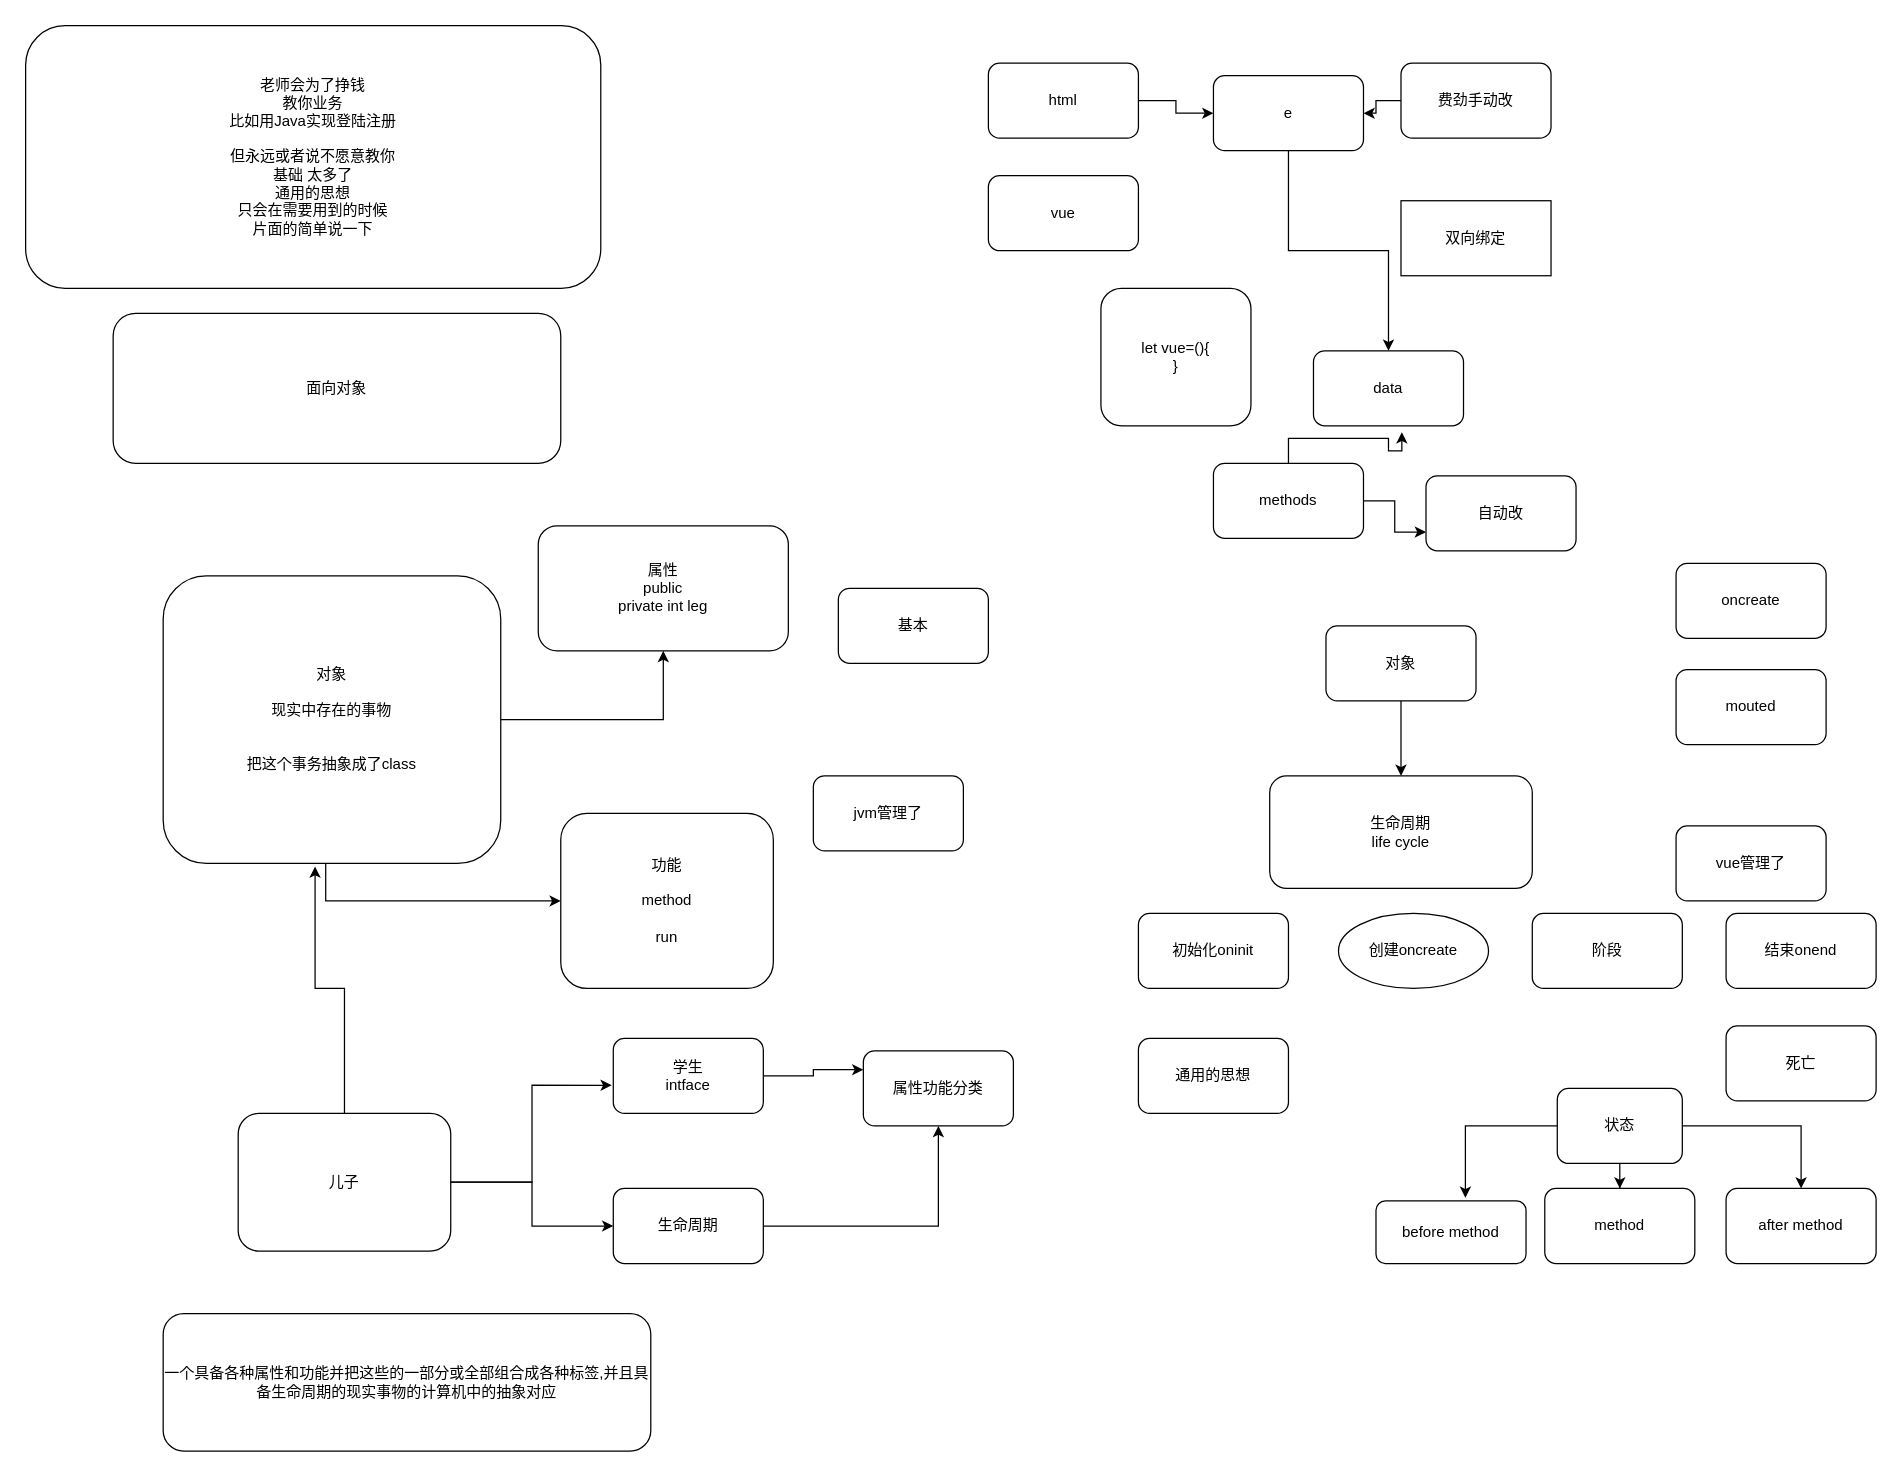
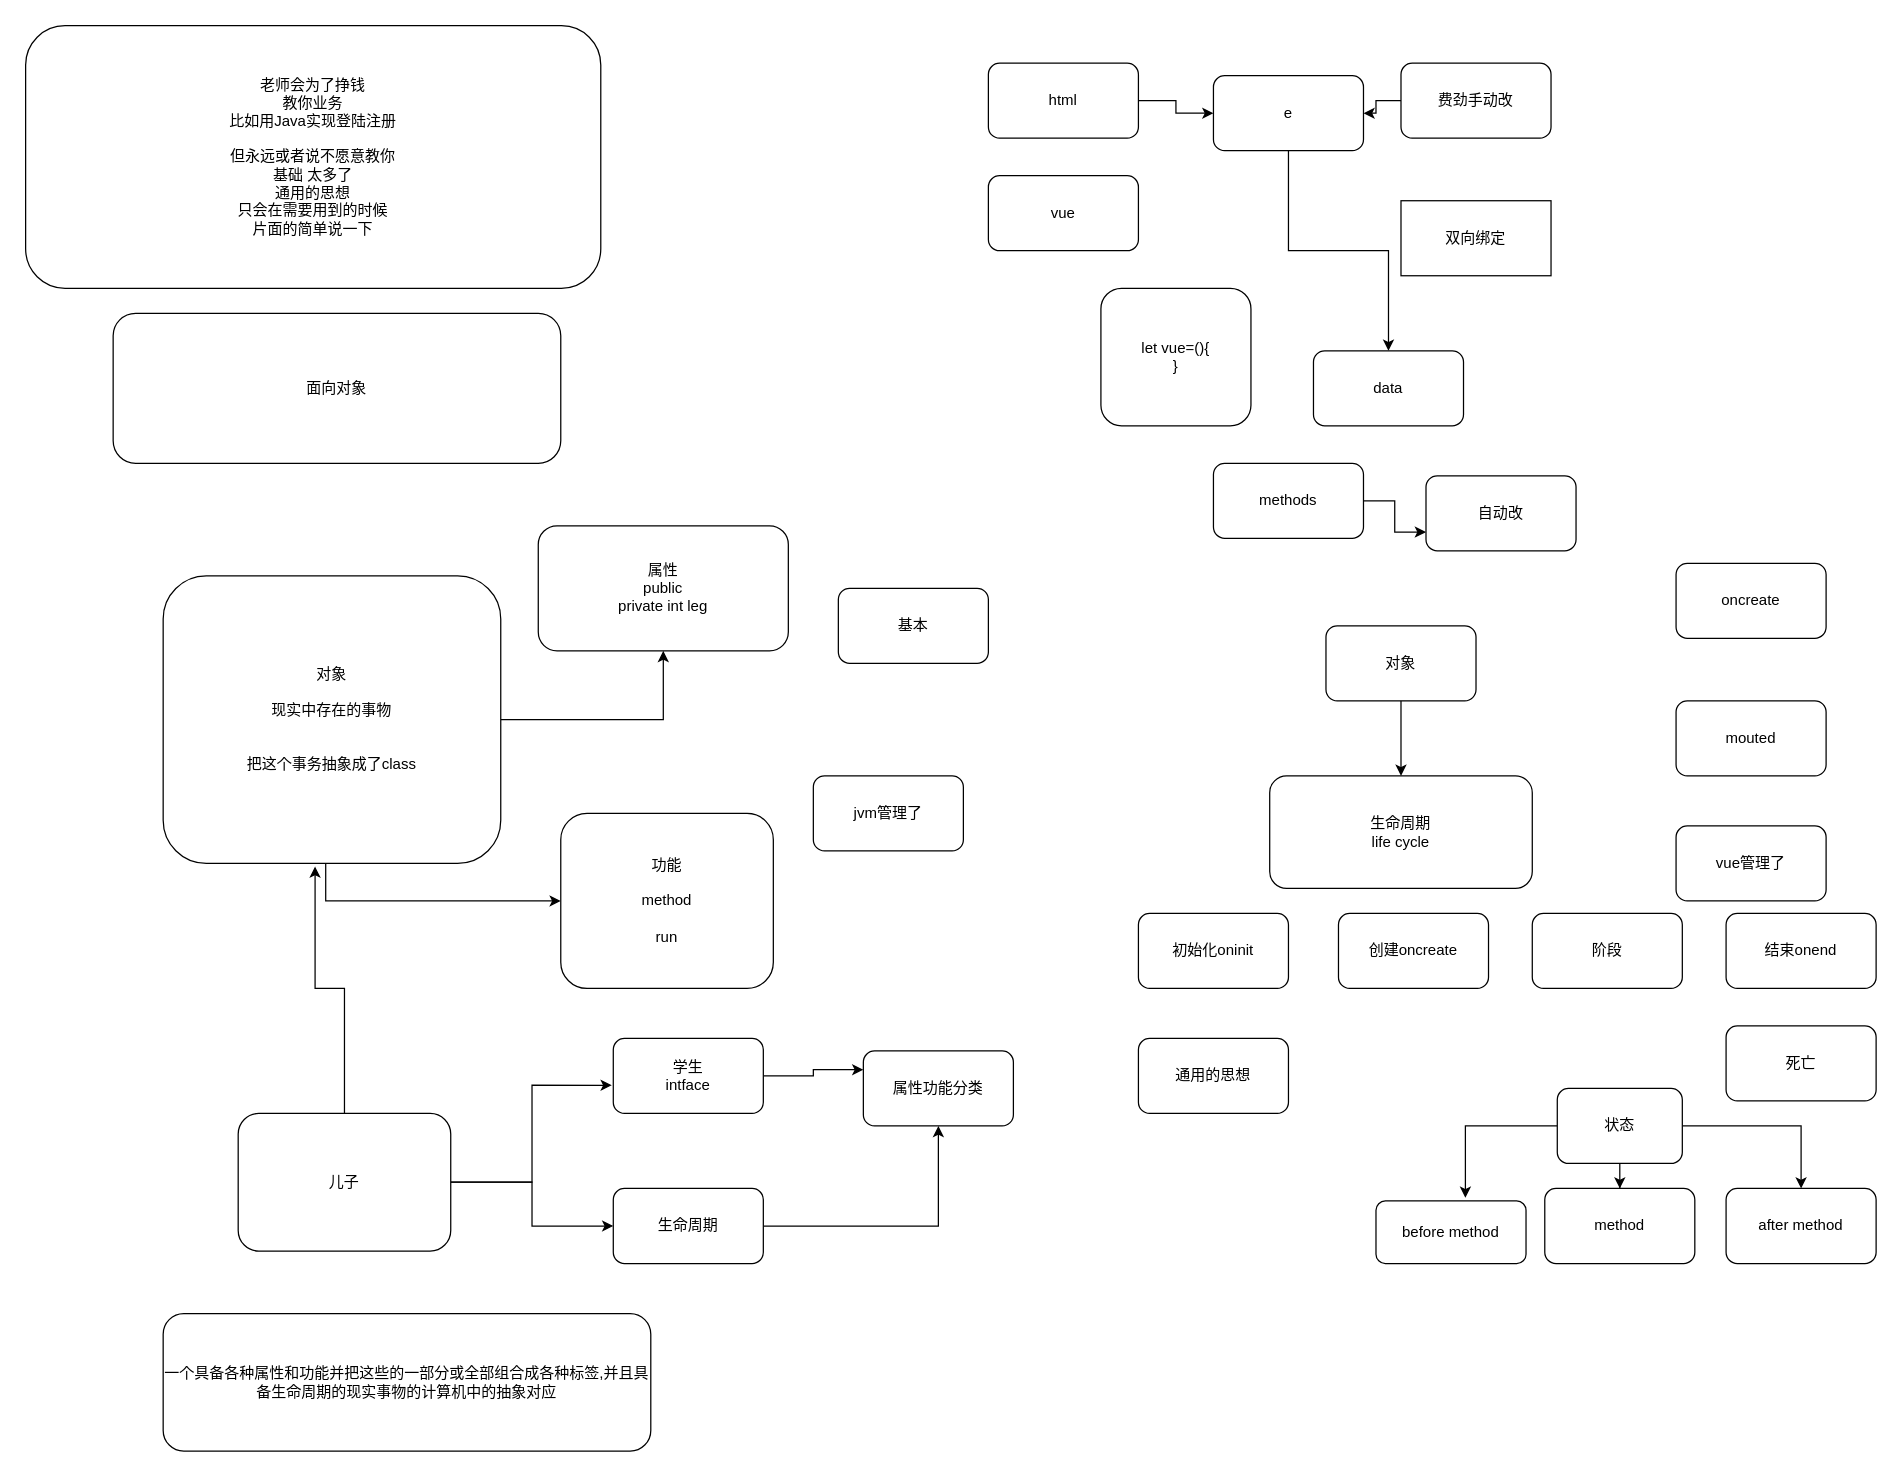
(1343, 438) -> none
(1751, 707) -> (1751, 738)
(1413, 951) -> (1413, 951)
